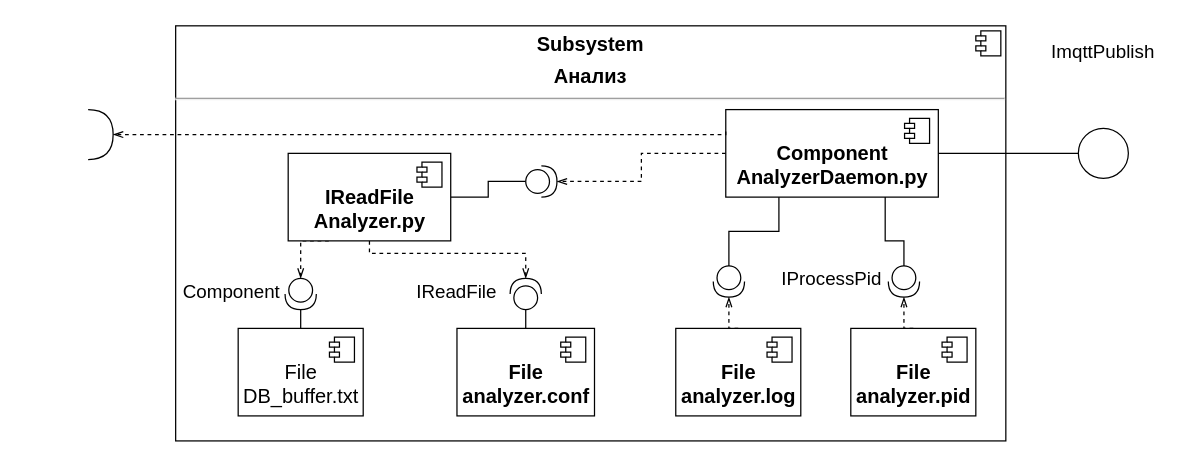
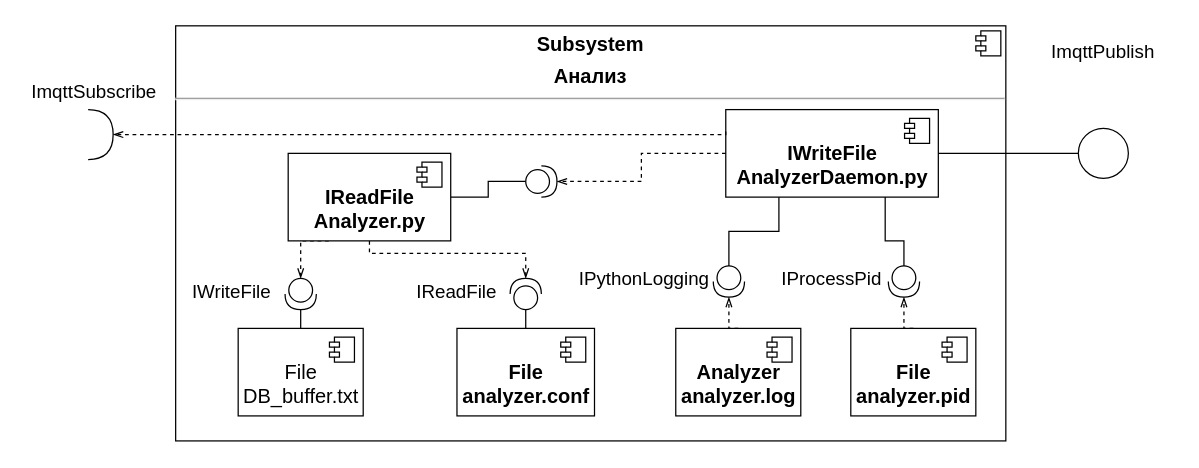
none -> (94, 91)
(833, 153) -> (833, 153)
none -> (644, 278)
(232, 291) -> (232, 291)
(739, 372) -> (739, 372)
